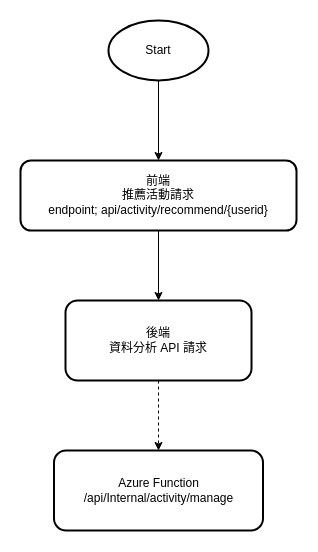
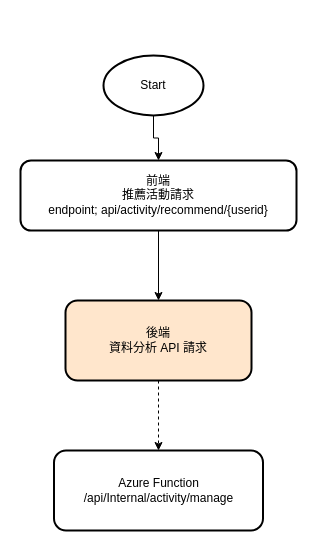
(159, 51) -> (154, 86)
(159, 341) -> (159, 341)
